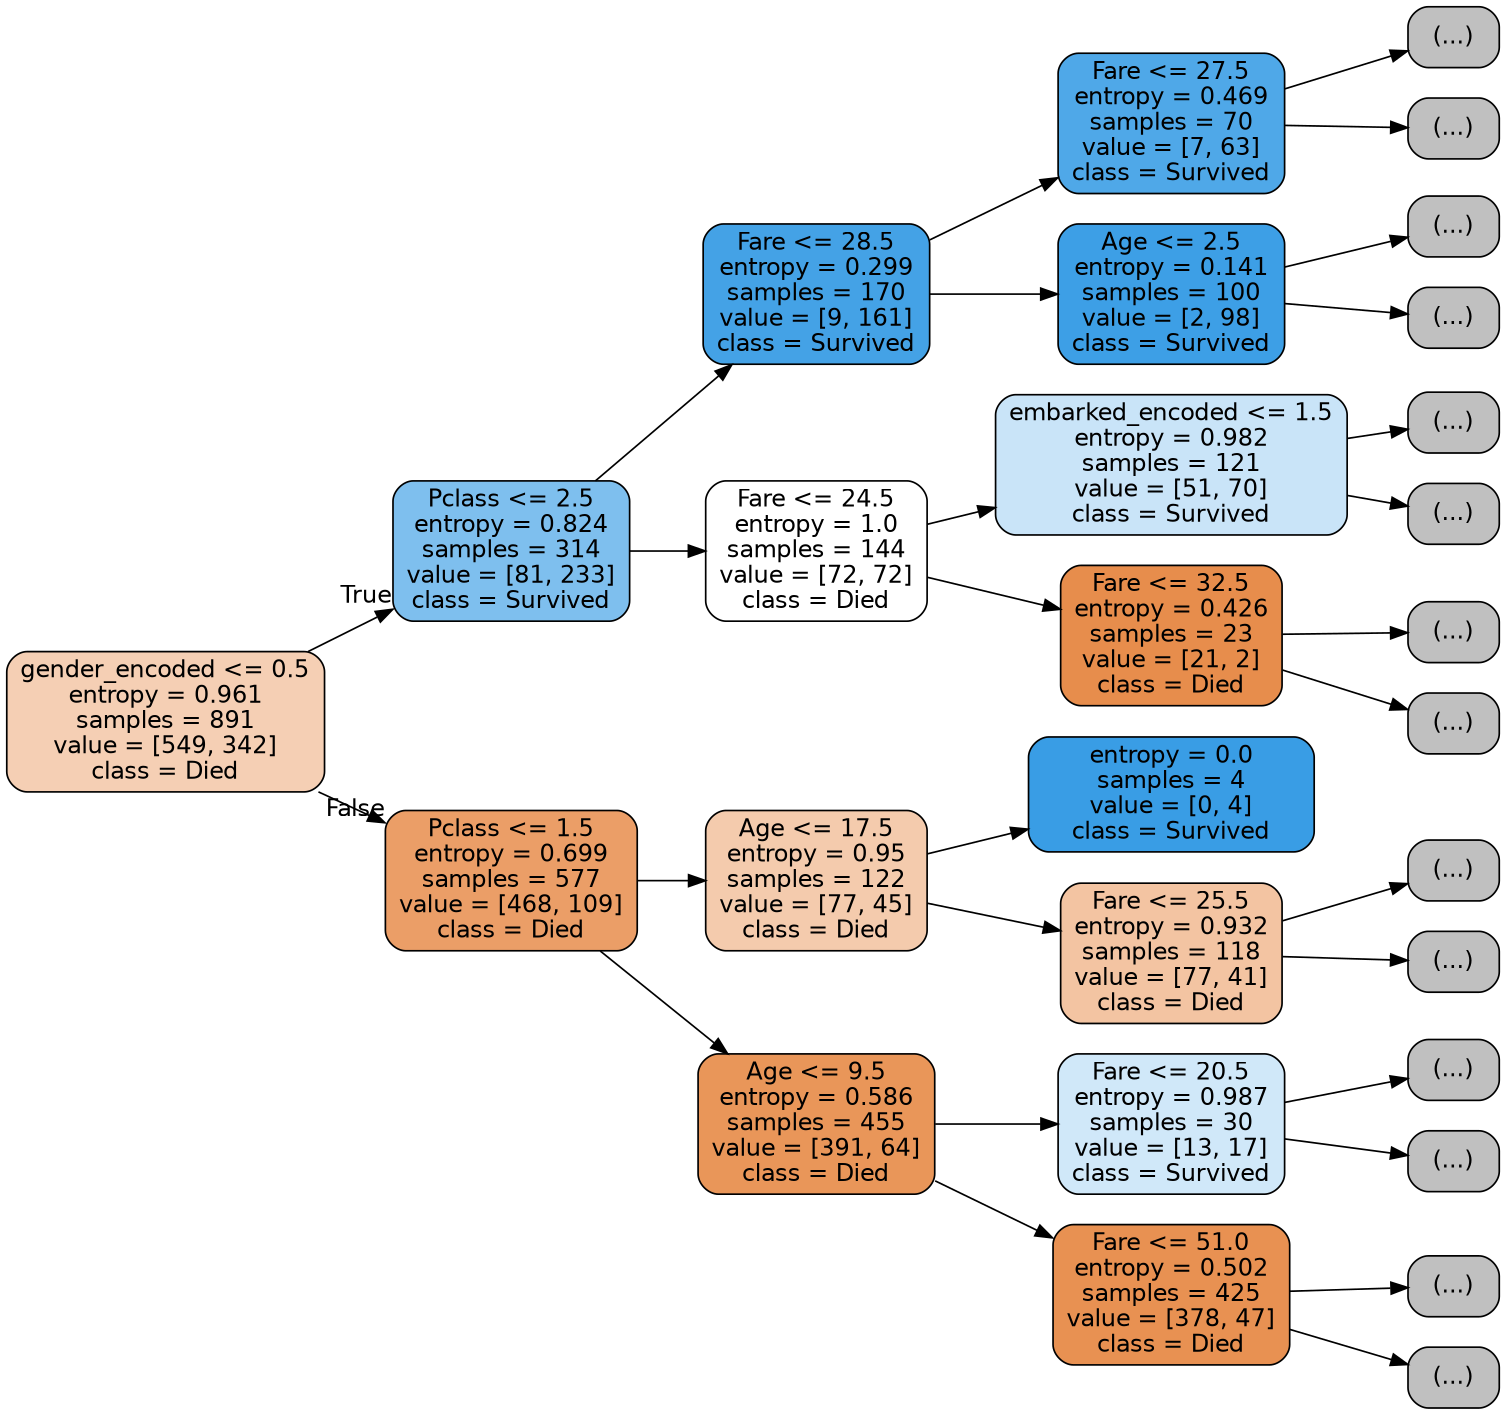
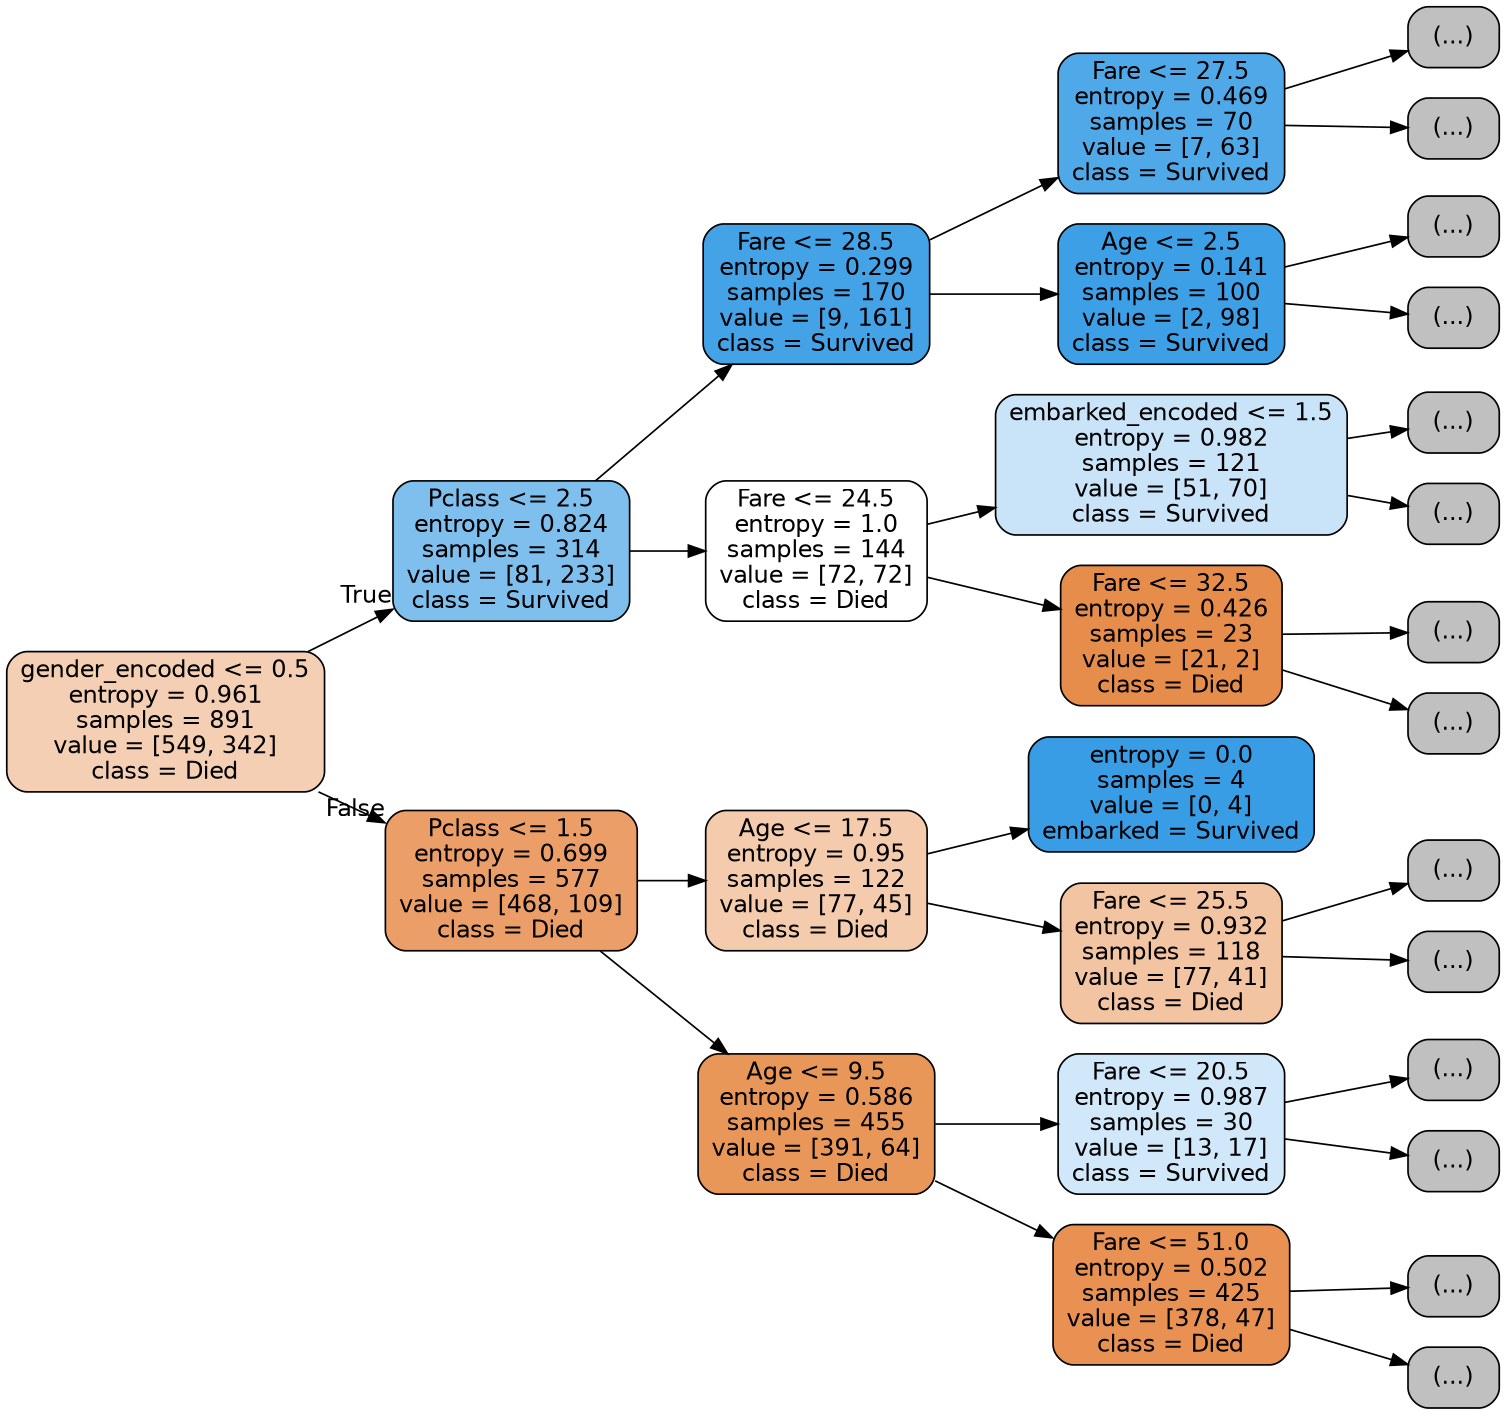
(1171, 794) -> (1171, 794)
